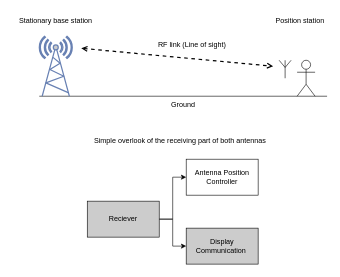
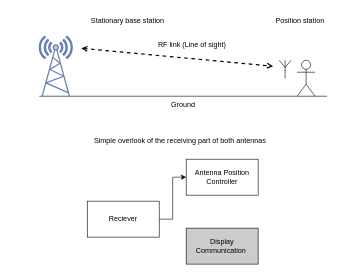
(56, 21) -> (128, 21)
(123, 219) -> (123, 219)
(174, 246) -> none
